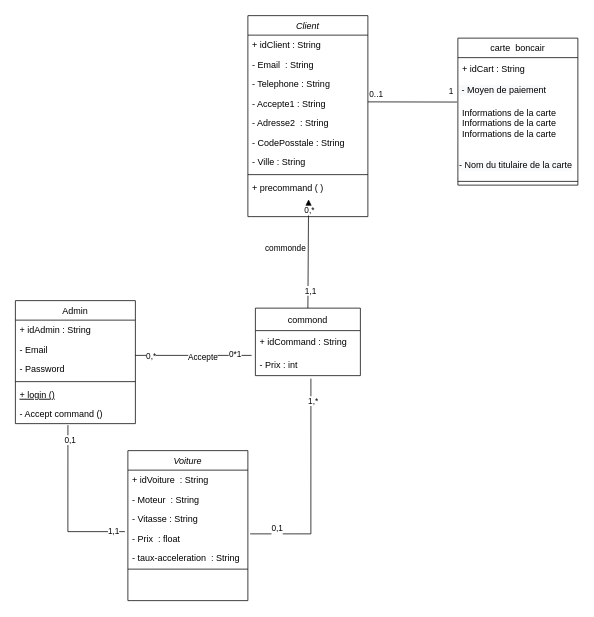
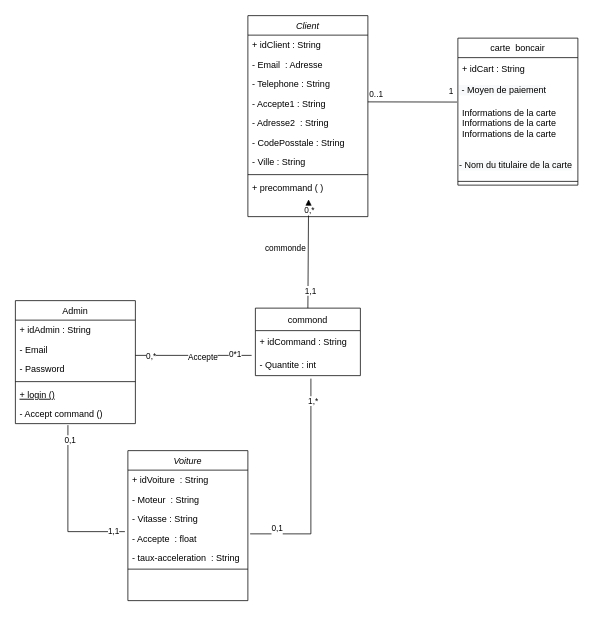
(288, 65) -> (292, 65)
(283, 365) -> (293, 365)
(164, 539) -> (173, 539)
